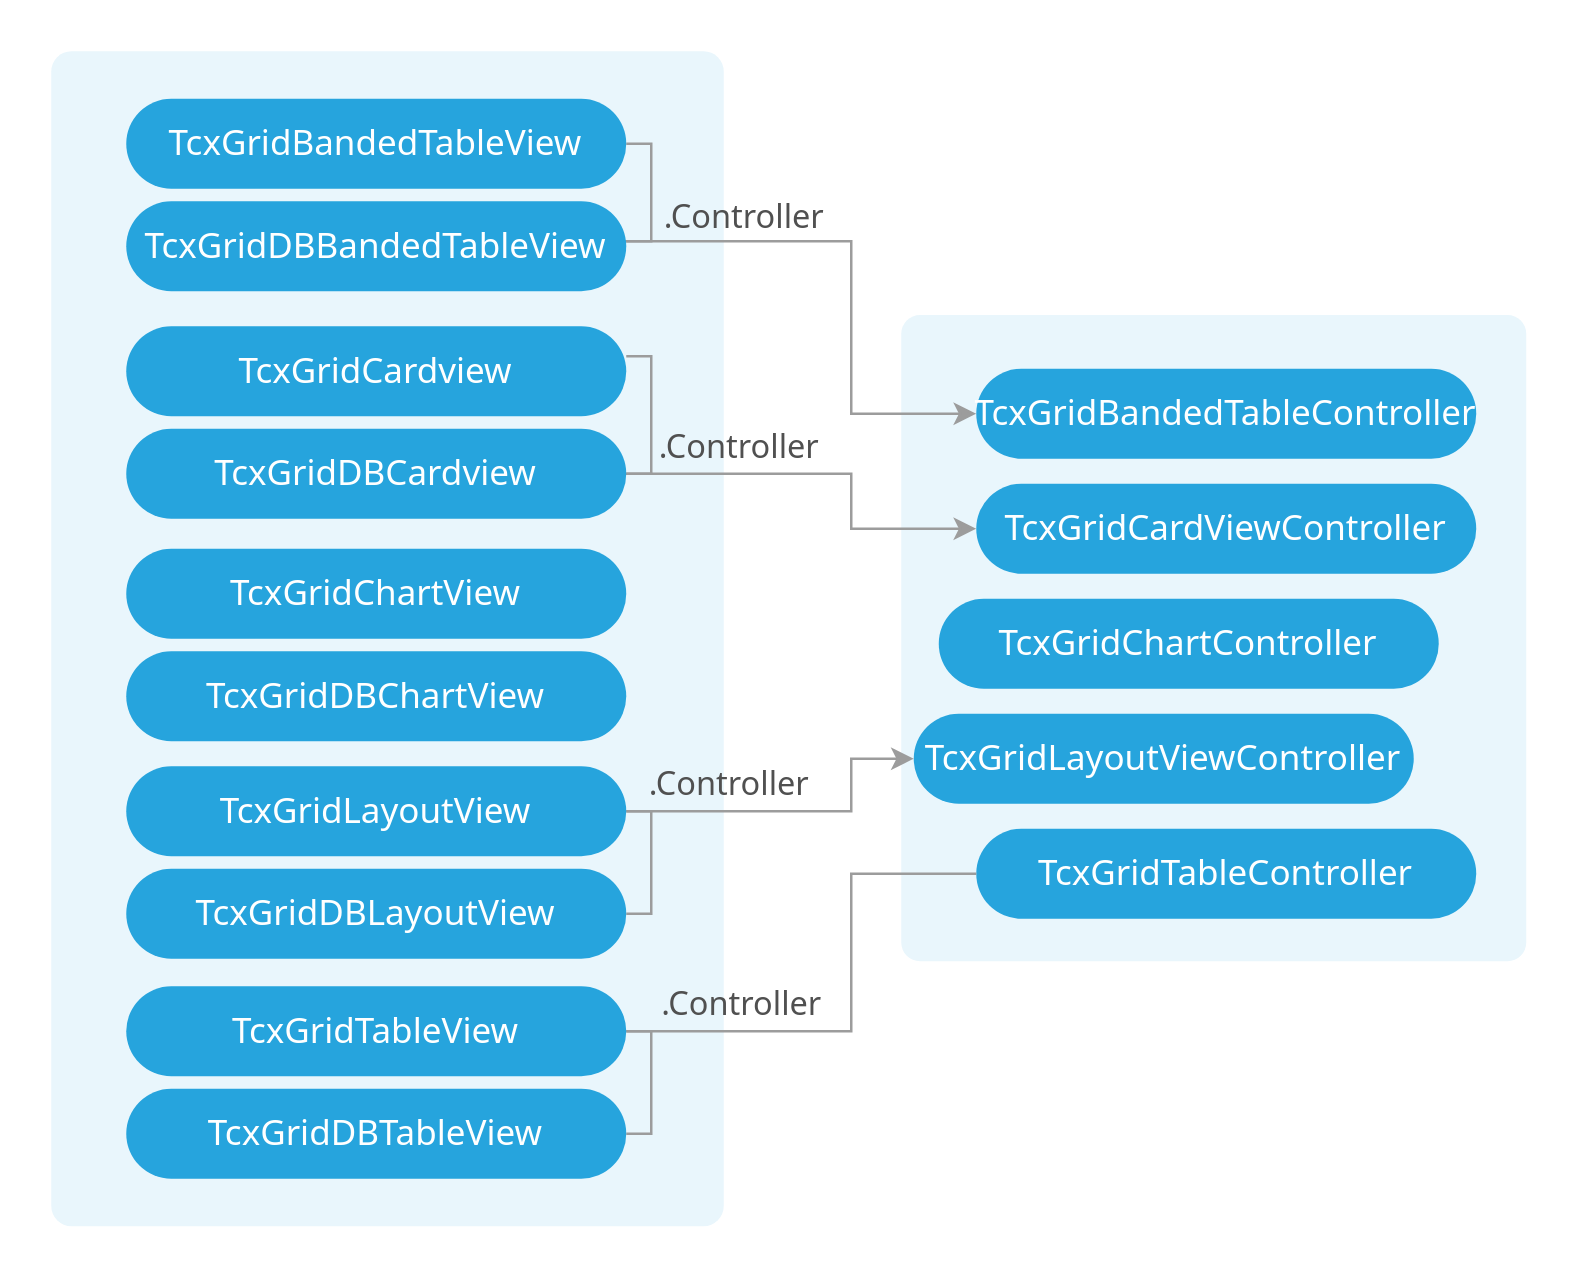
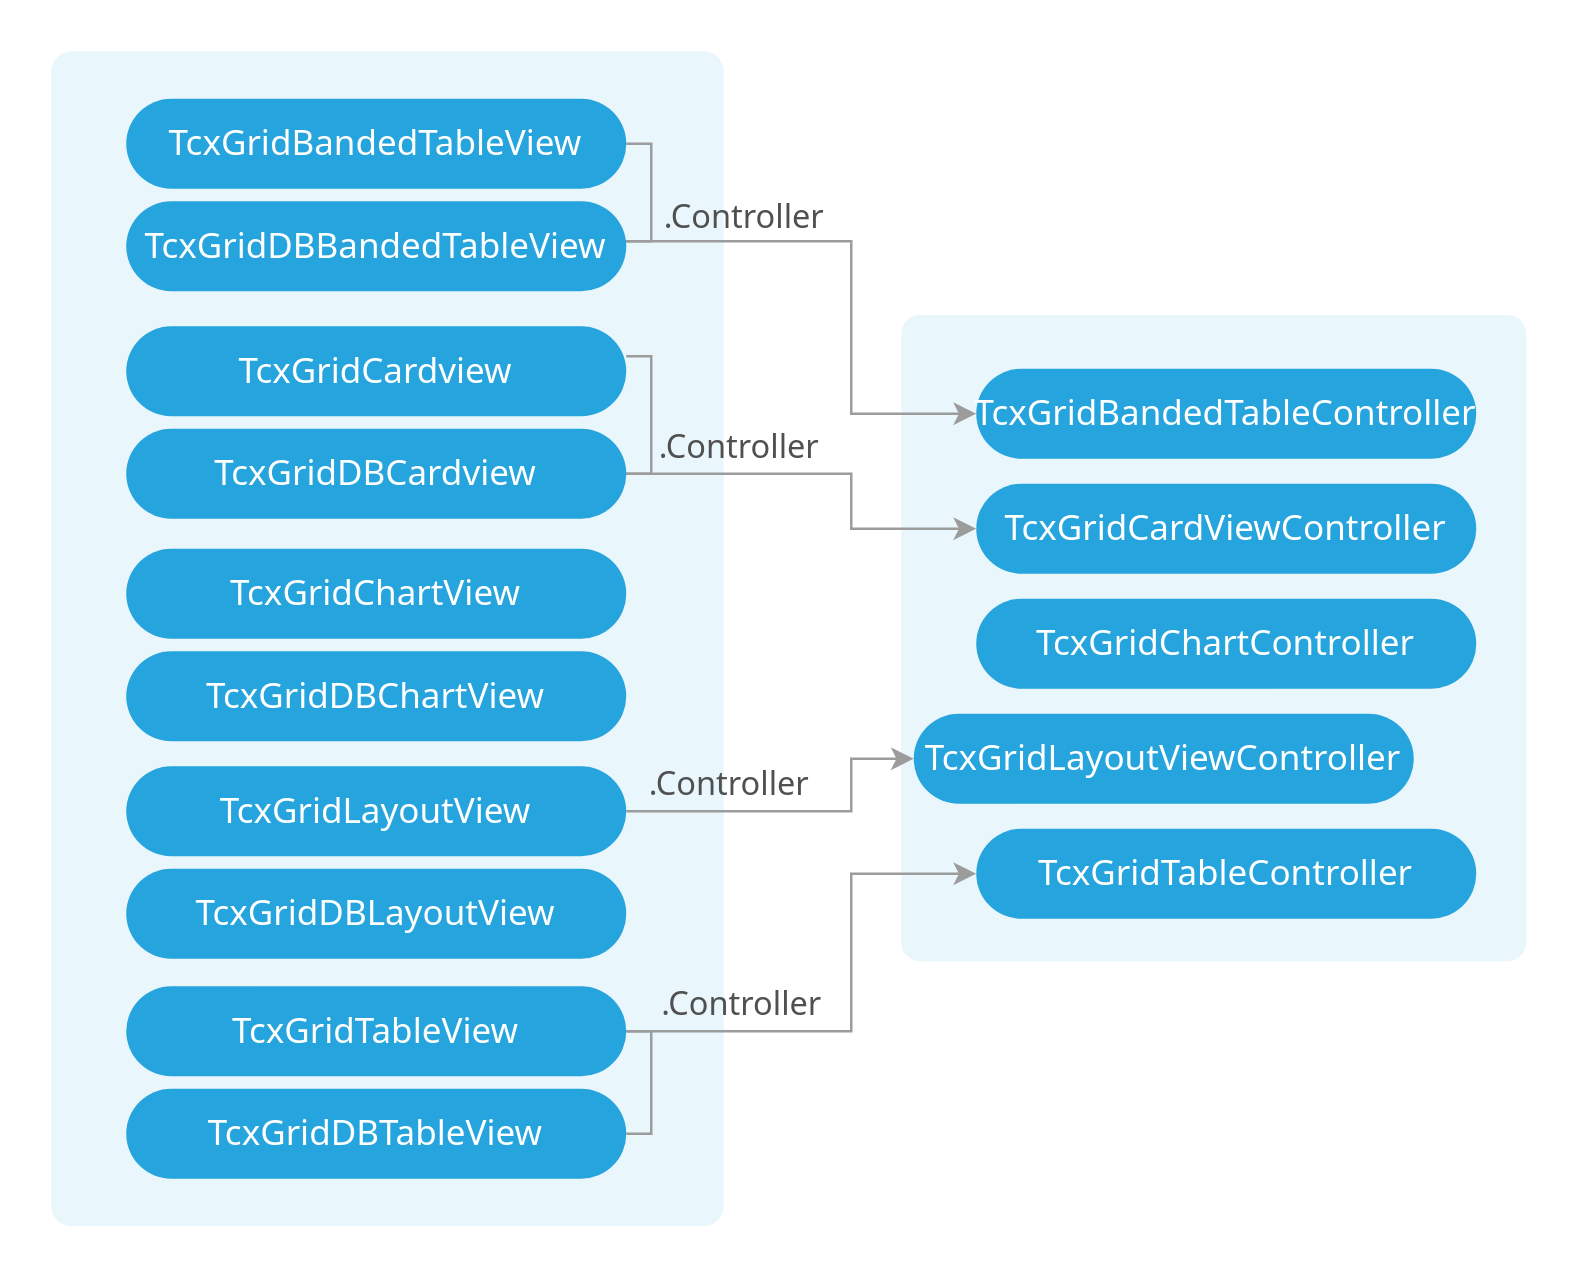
(1189, 644) -> (1226, 644)
(966, 874) -> (958, 874)
(651, 878) -> none
